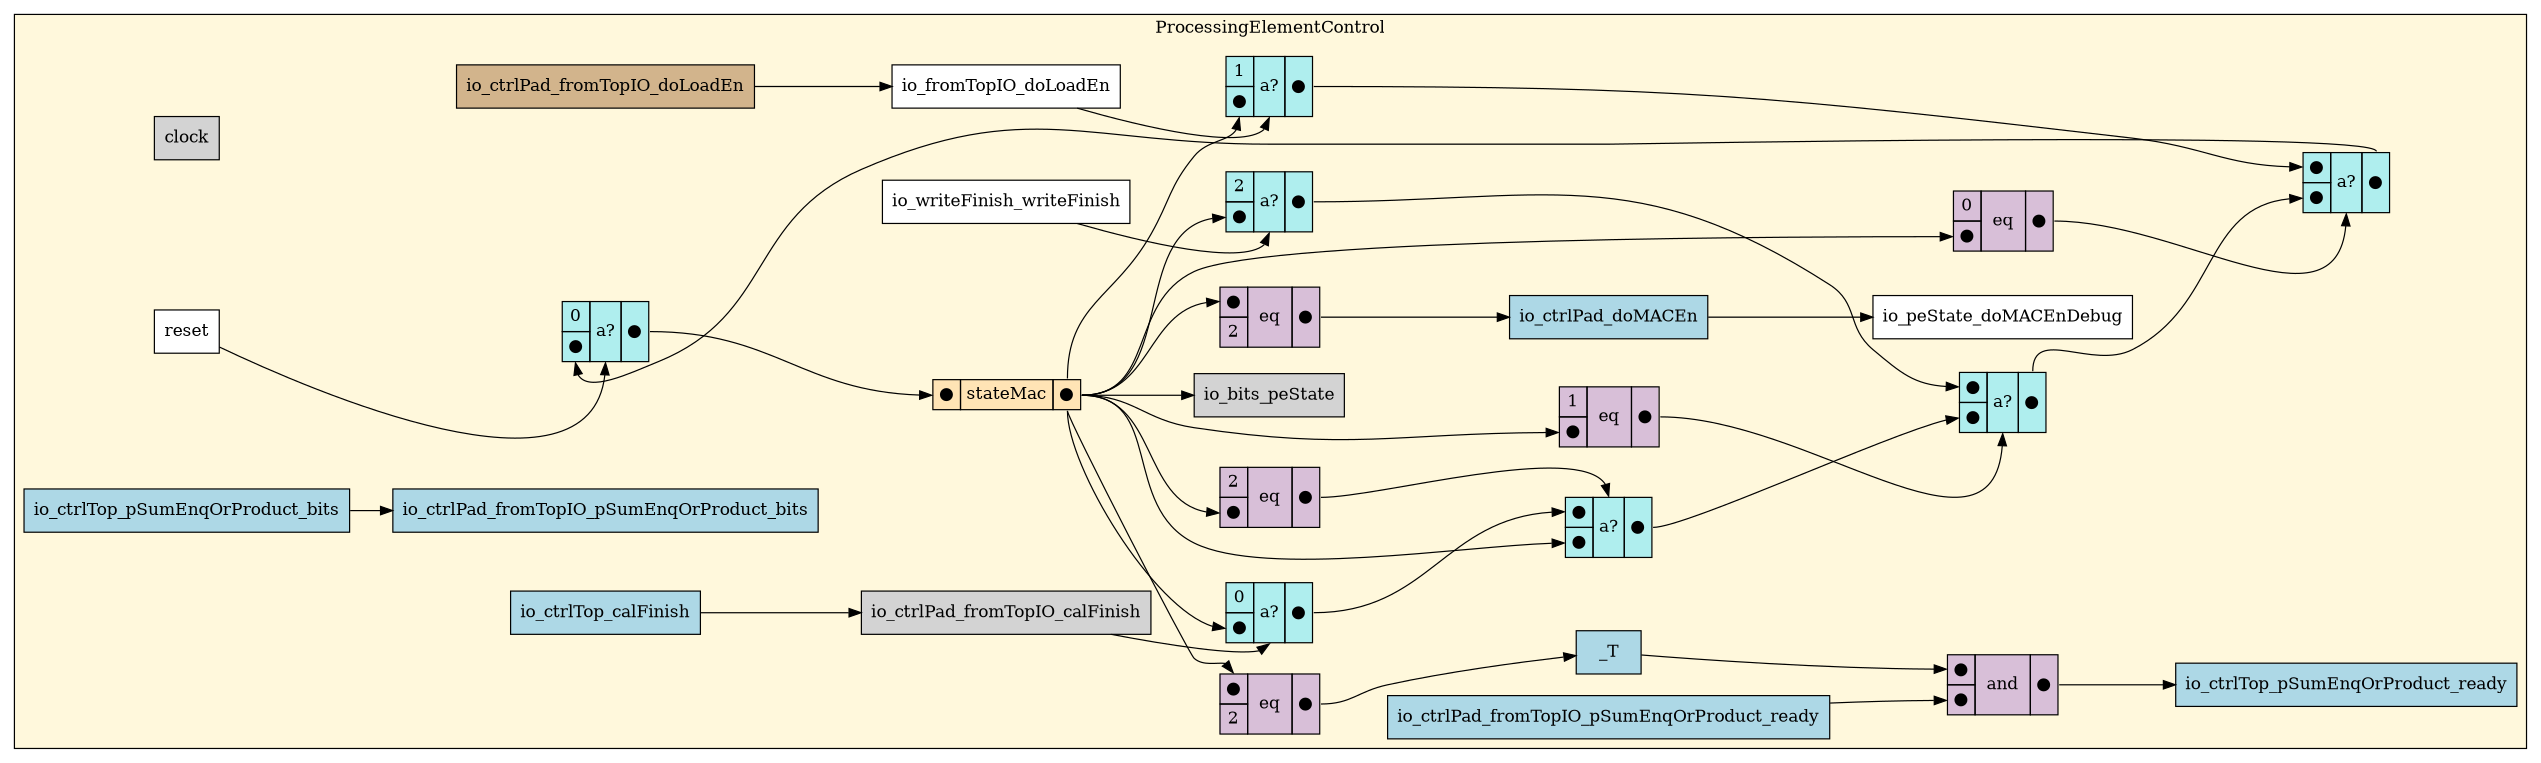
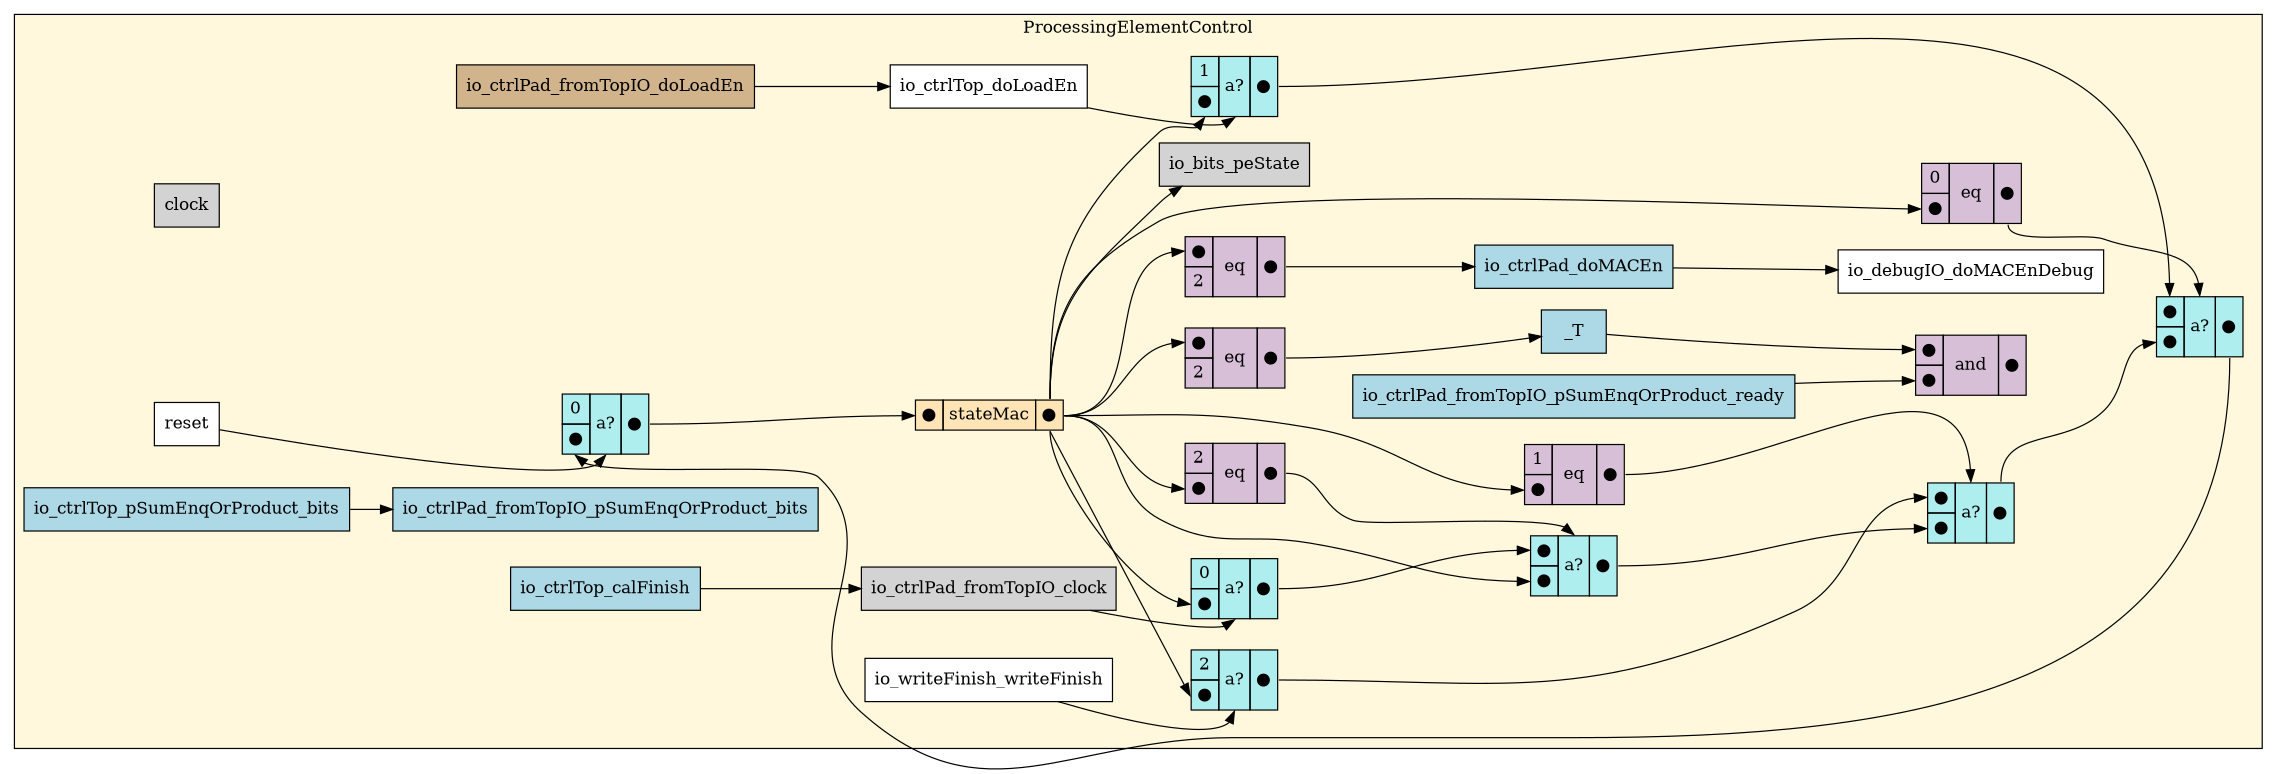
(1006, 86) -> (989, 86)
(2003, 317) -> (1971, 272)
(1006, 613) -> (989, 589)
(2346, 685) -> none
